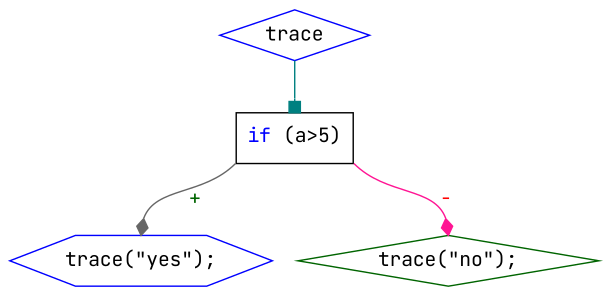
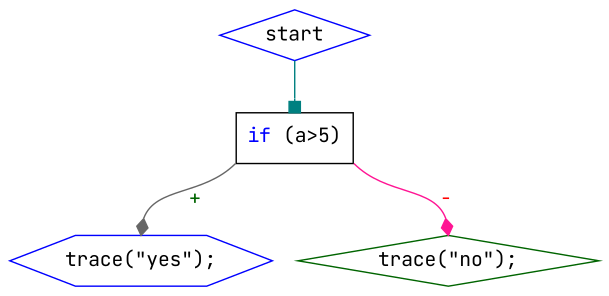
(295, 35) -> (295, 35)
